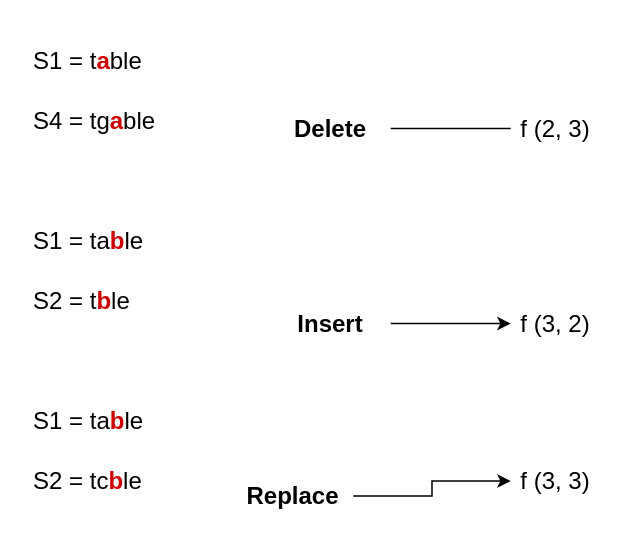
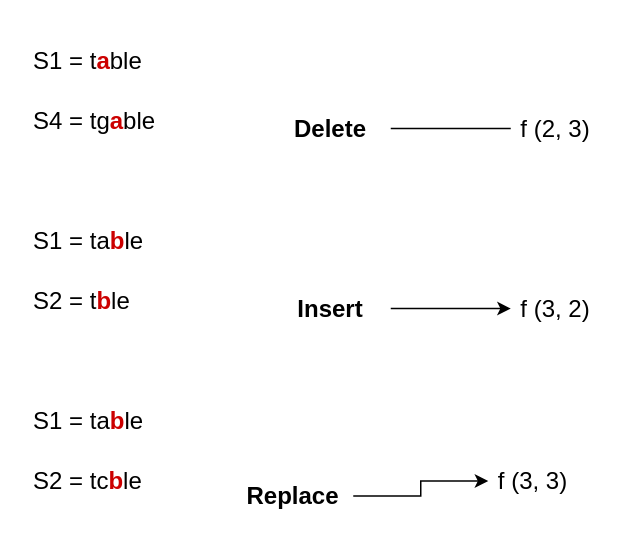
(331, 323) -> (331, 308)
(556, 323) -> (556, 308)
(556, 481) -> (533, 481)
